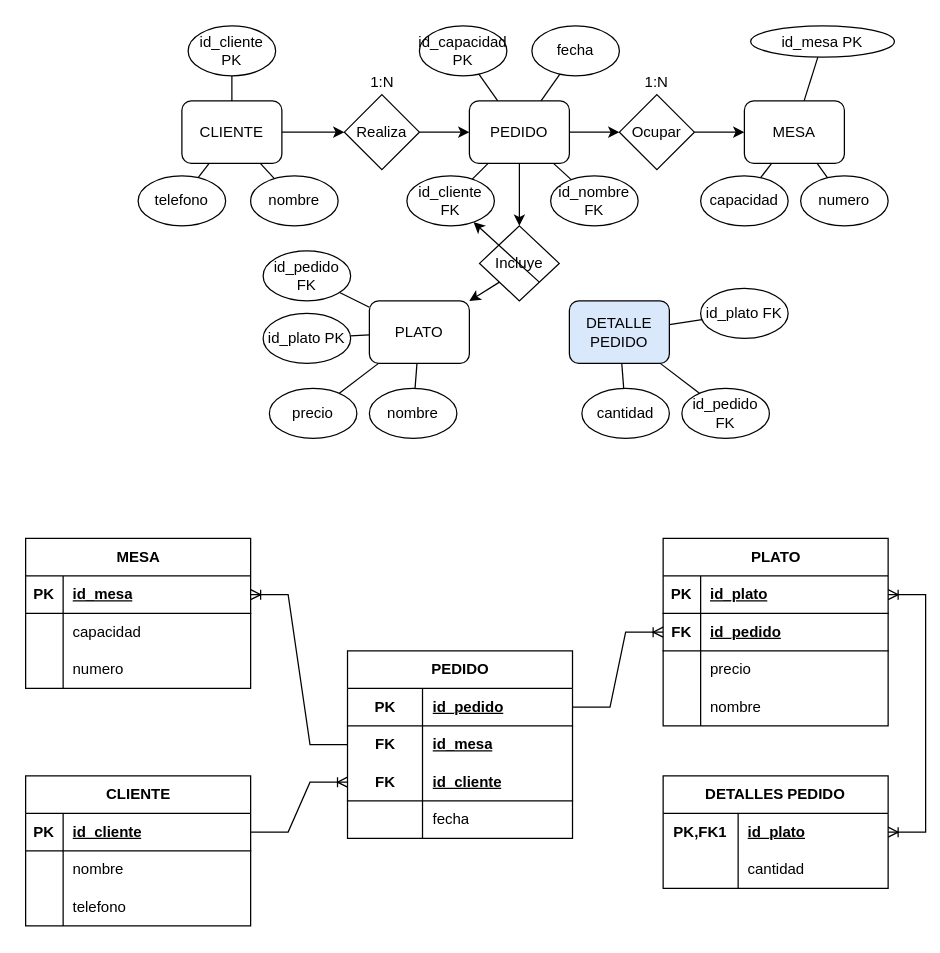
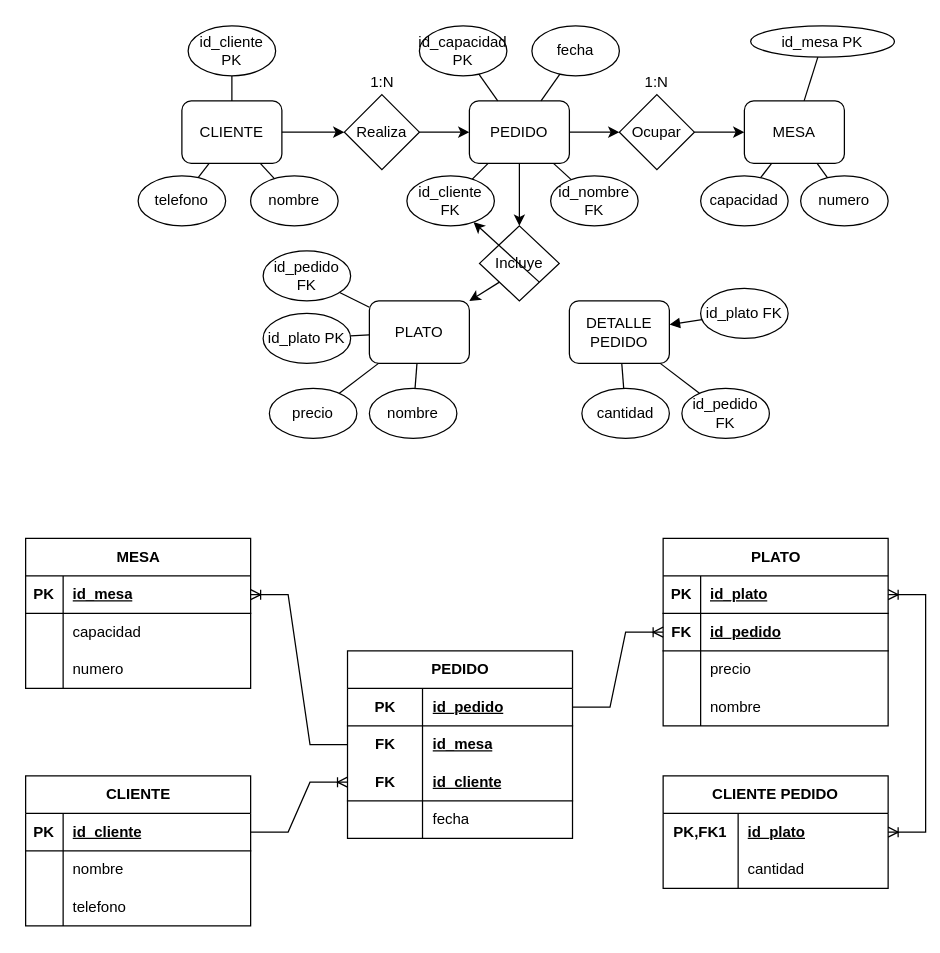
(676, 323) -> (680, 323)
(619, 332) -> (619, 332)
(776, 794) -> (776, 794)
